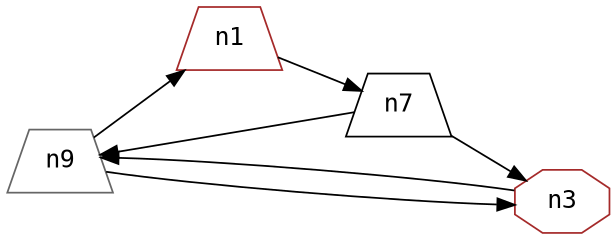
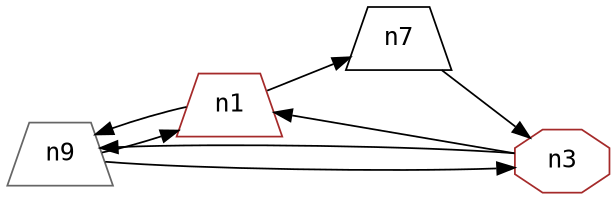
(236, 132) -> (149, 117)
none -> (403, 134)
